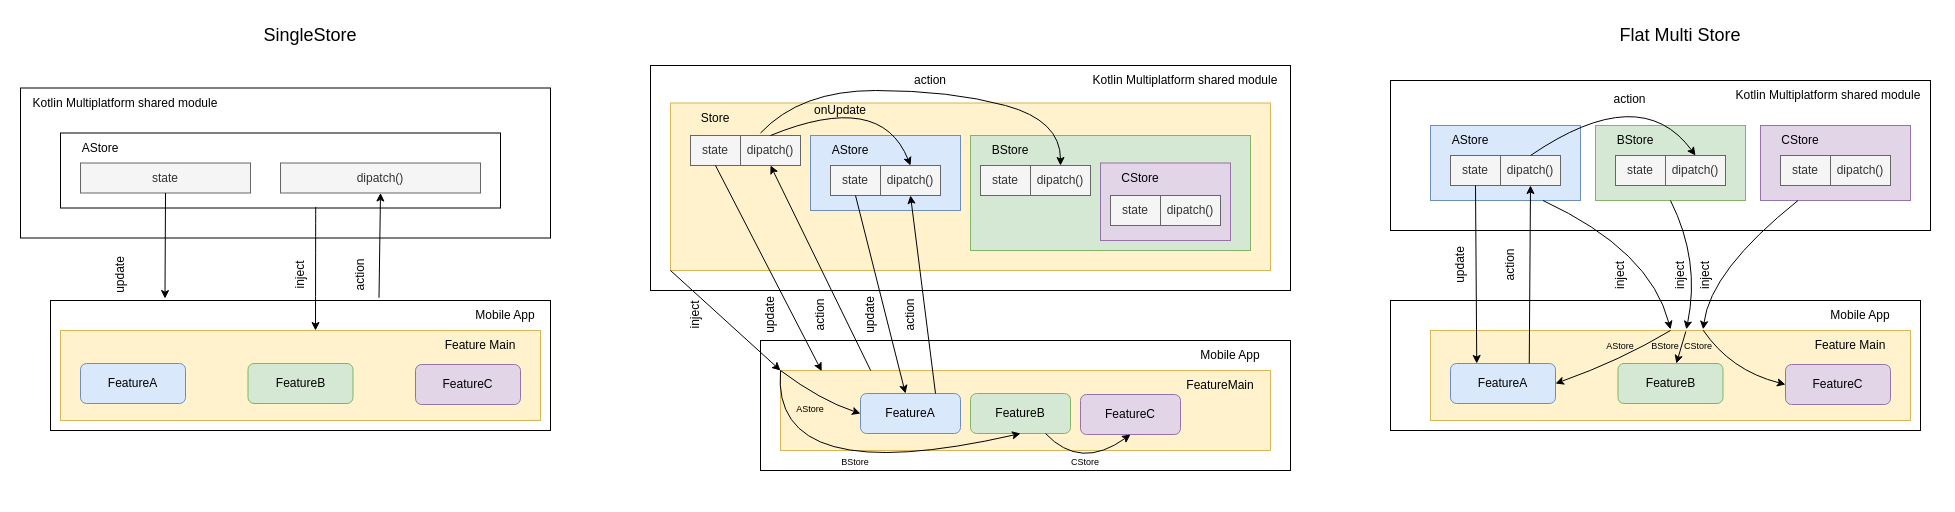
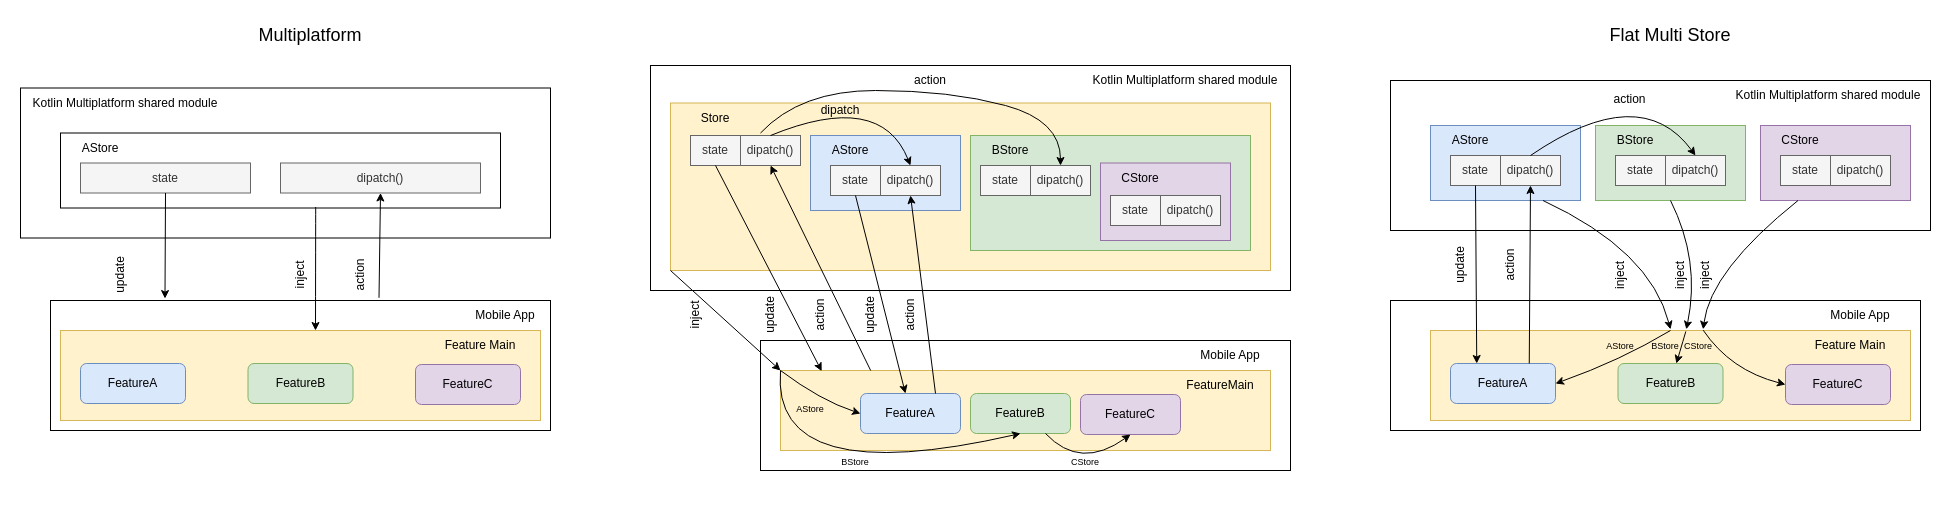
(311, 36) -> (311, 36)
(1681, 36) -> (1671, 36)
(841, 111) -> (841, 111)
